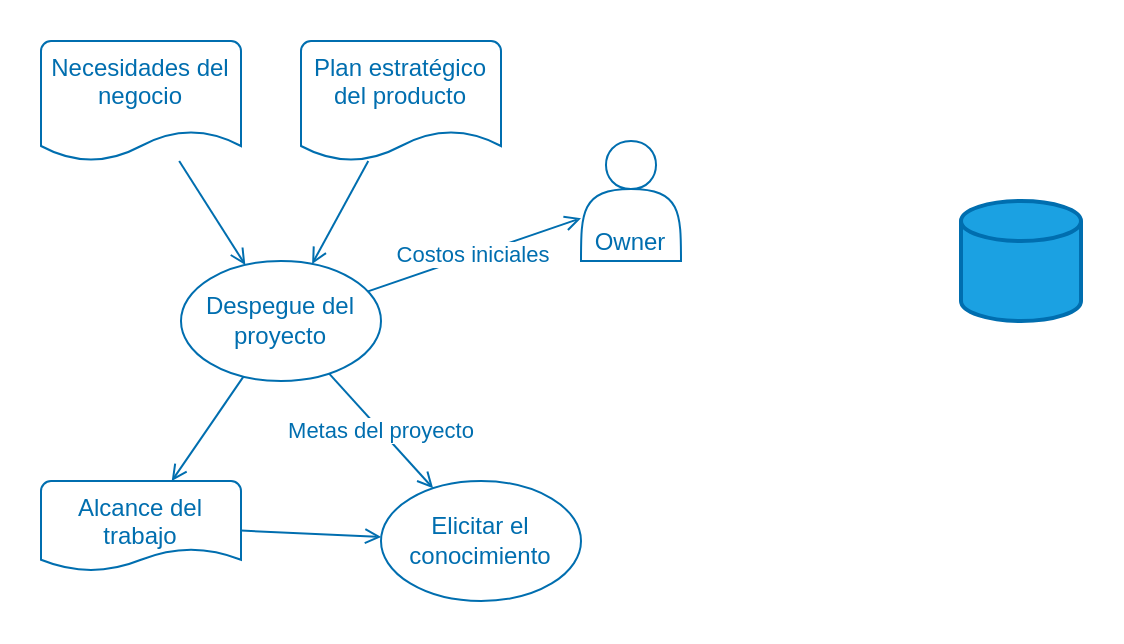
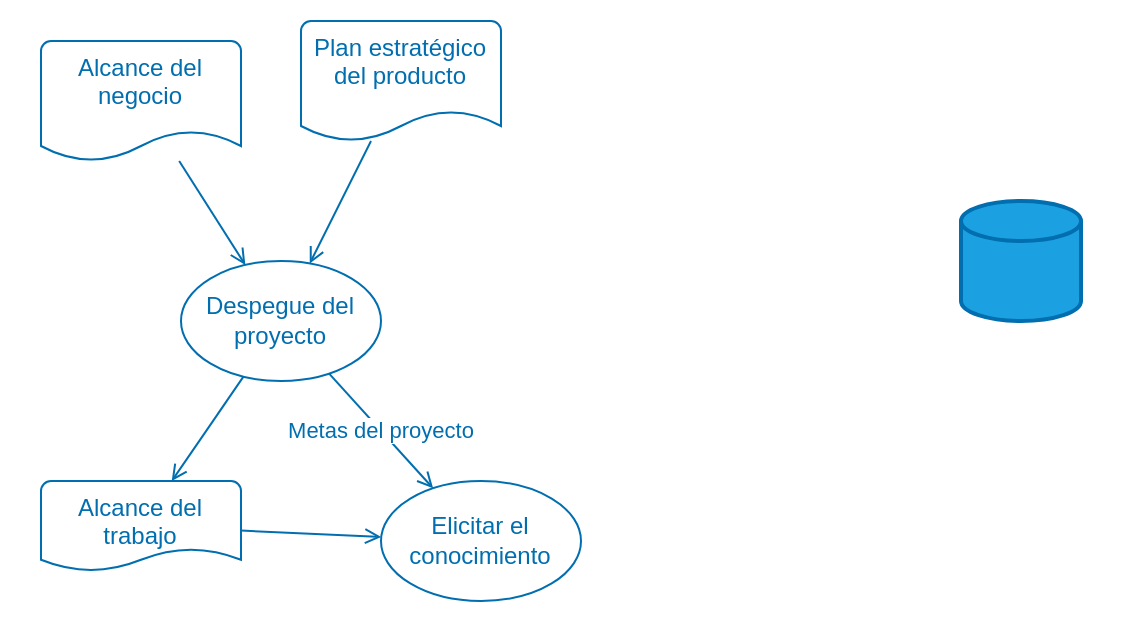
(141, 84) -> (141, 84)
(401, 101) -> (401, 81)
(631, 201) -> none
(540, 232) -> none
